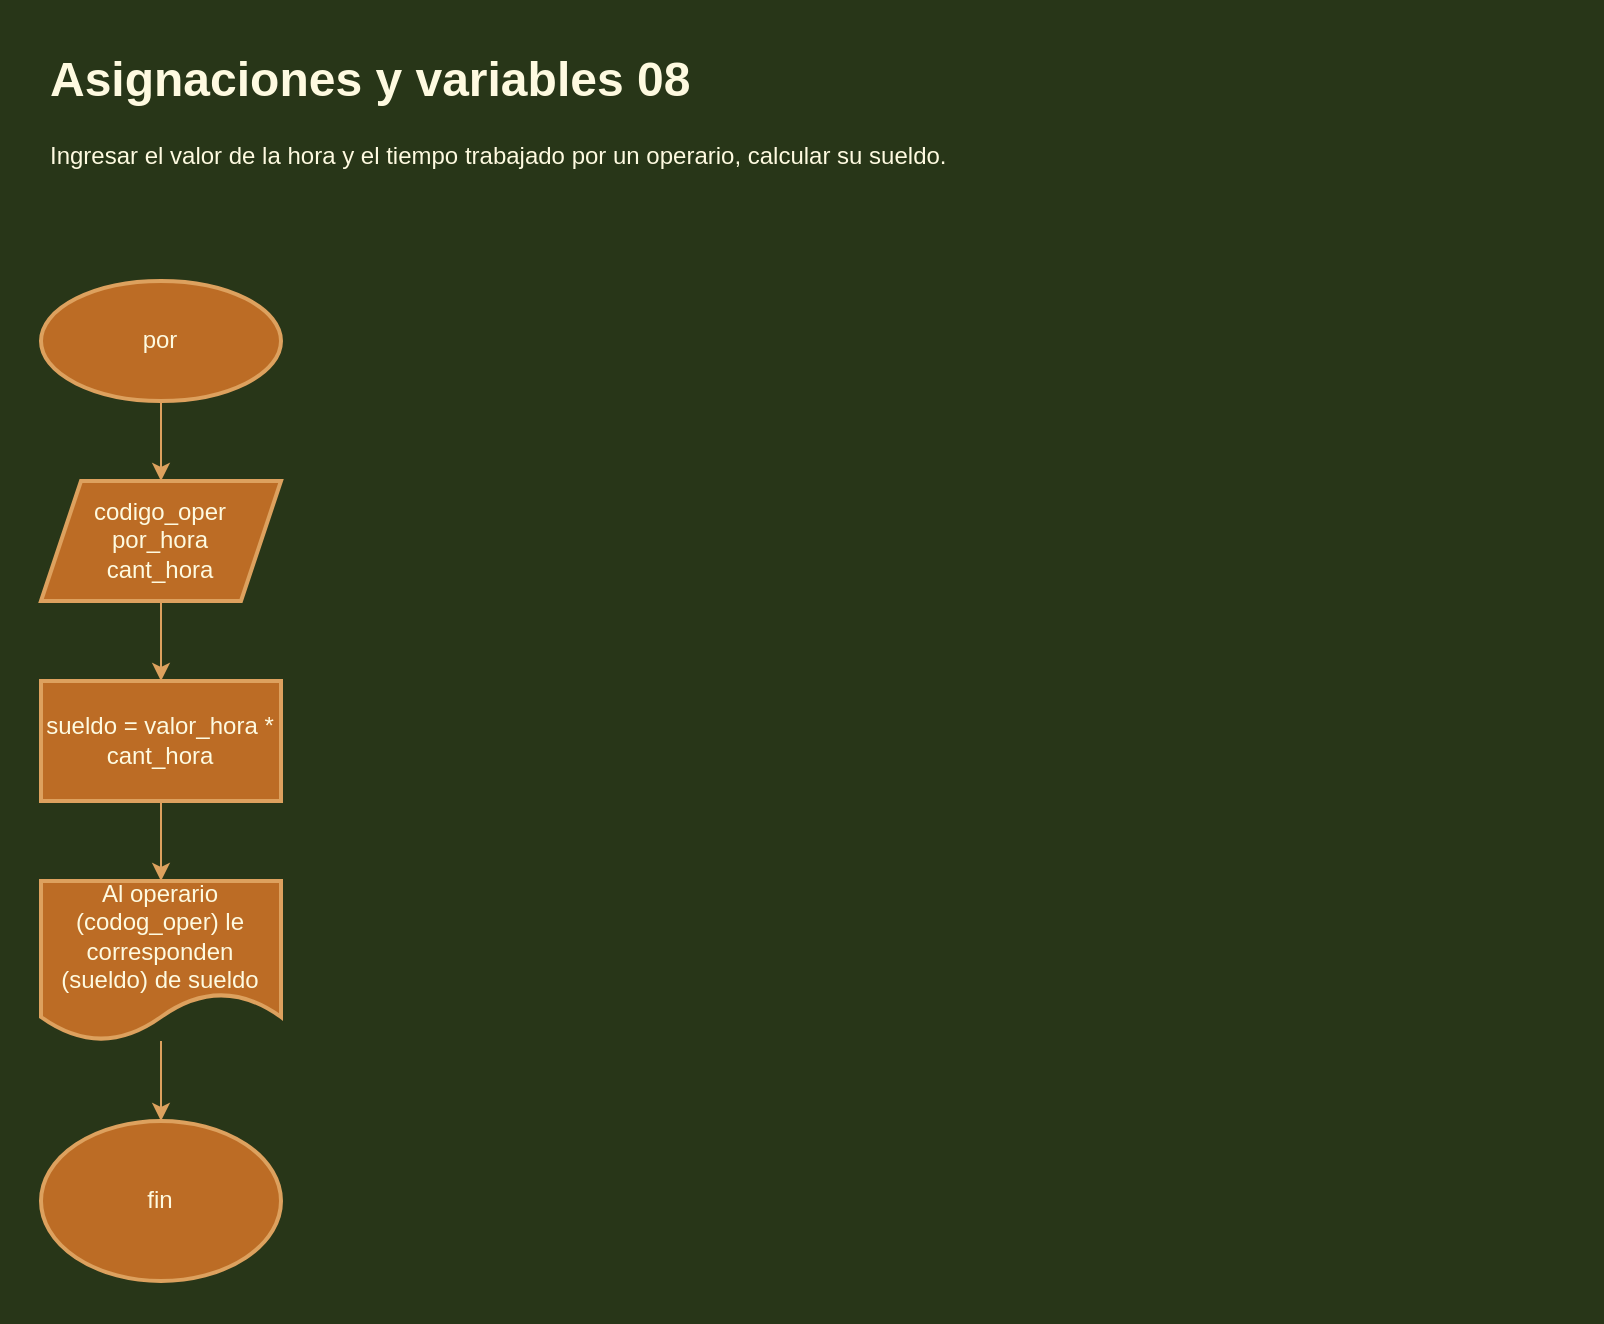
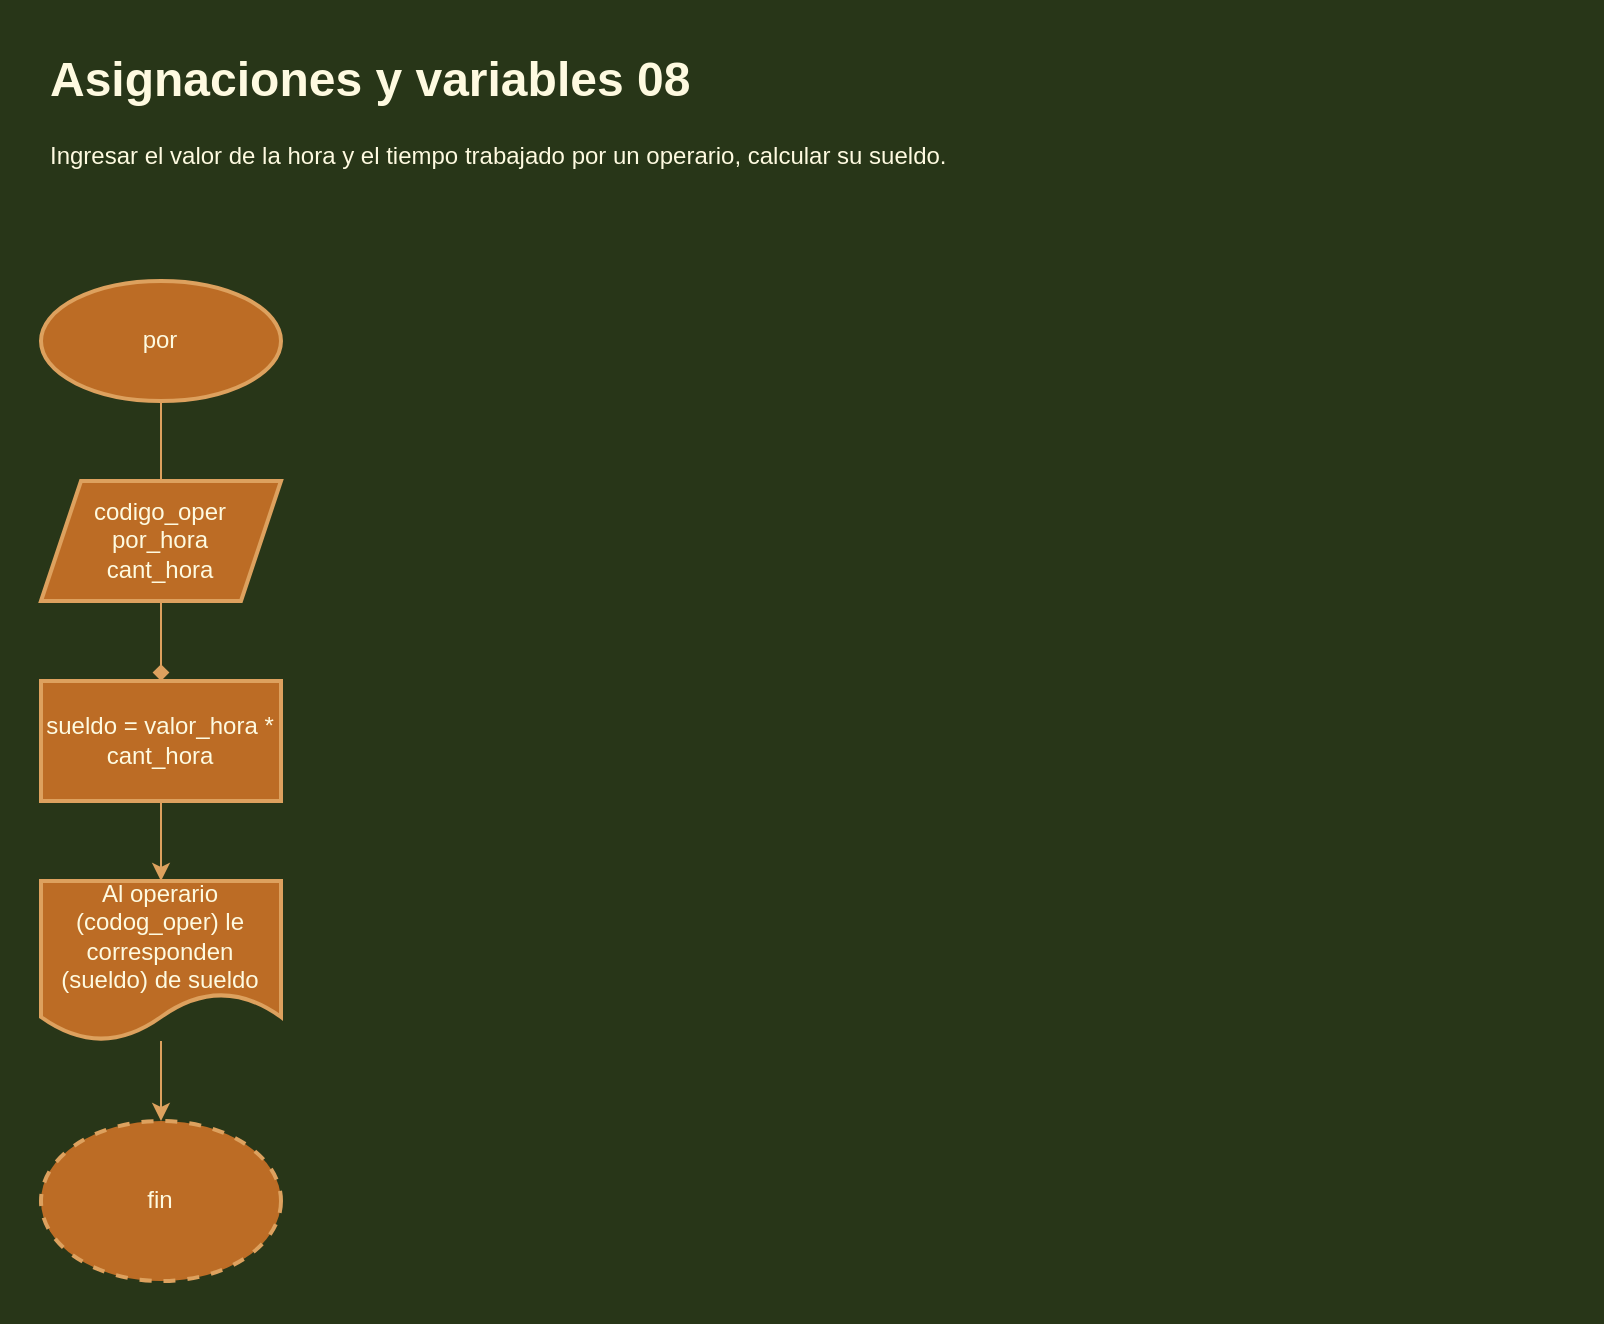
(161, 466) -> (161, 471)
(161, 666) -> (161, 665)
(161, 1201) -> (161, 1201)
